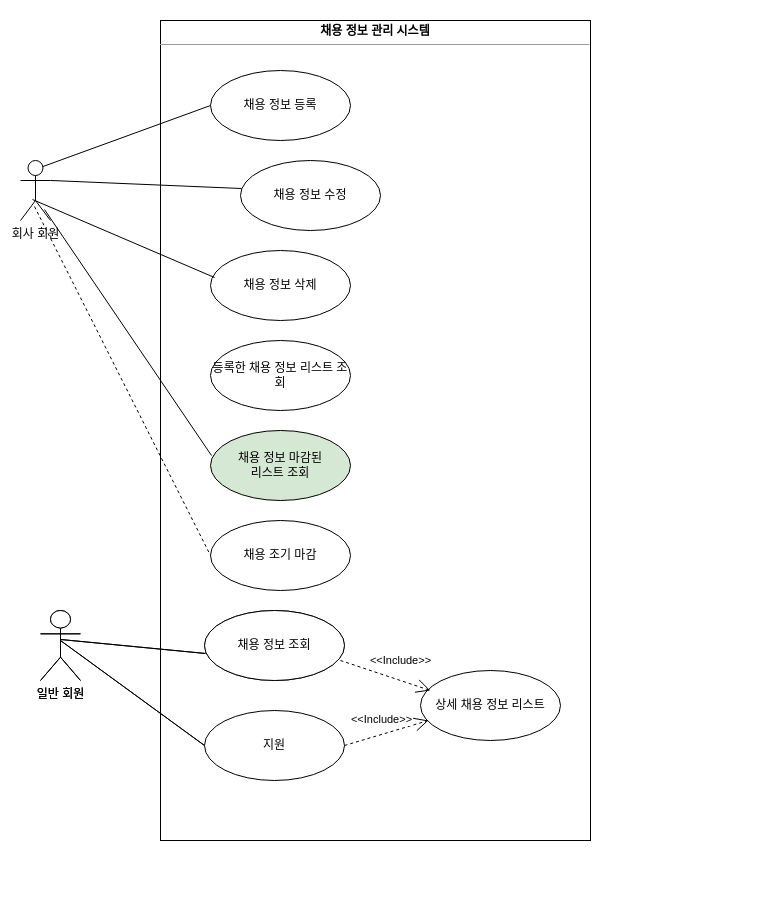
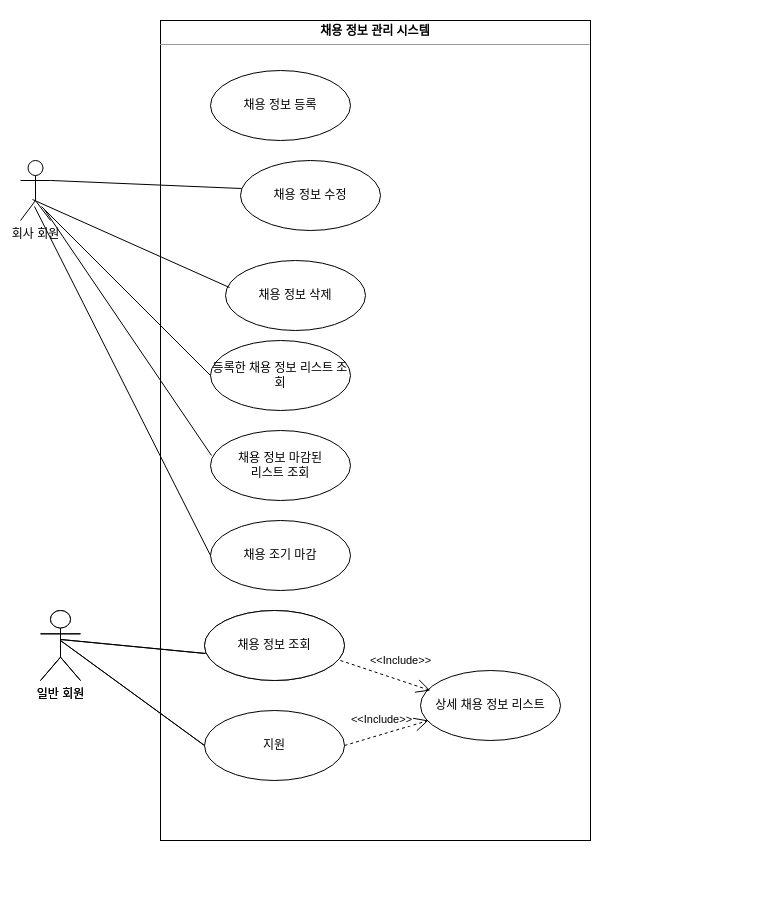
(127, 136) -> none
(281, 286) -> (296, 296)
none -> (130, 295)
(123, 381) -> (123, 381)
(281, 466) -> (281, 466)
